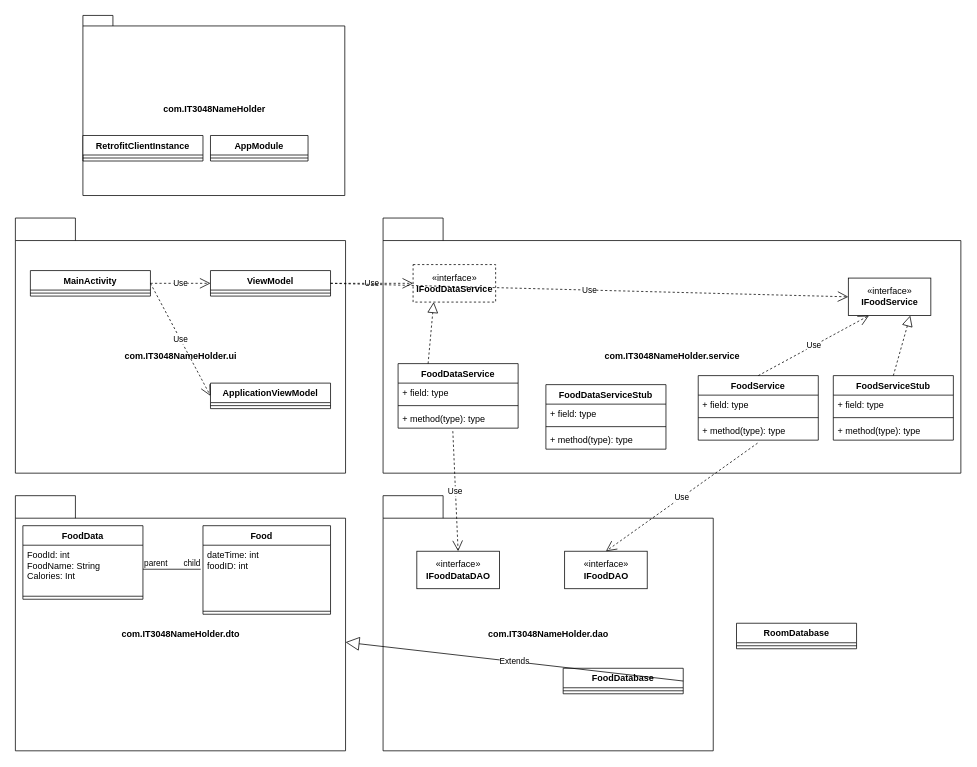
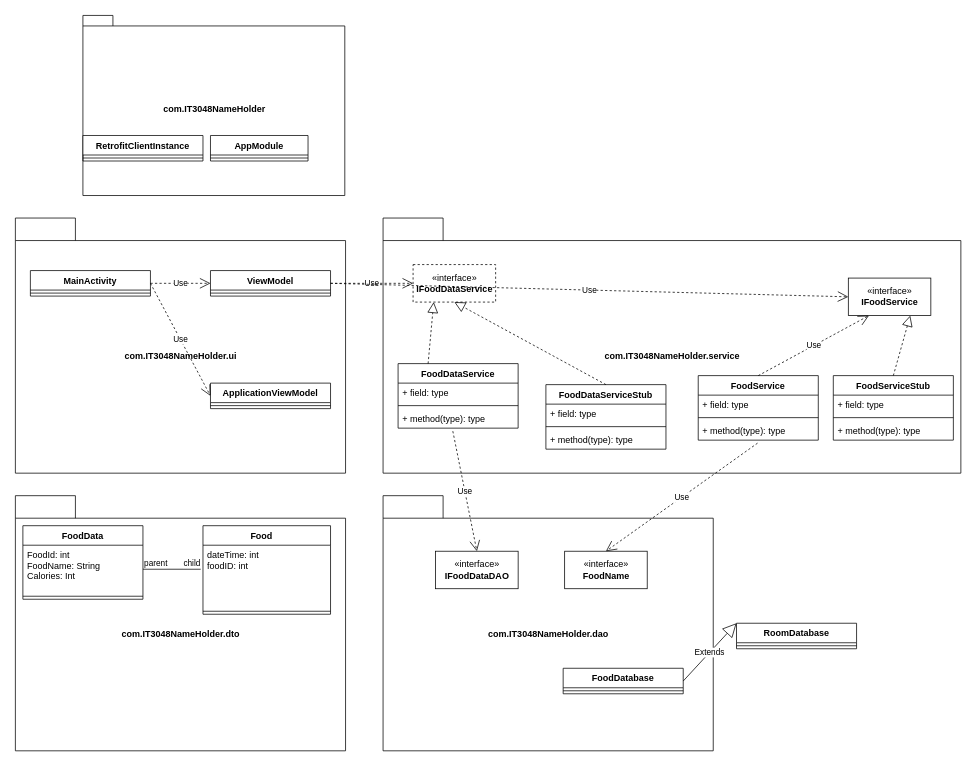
none -> (535, 346)
(458, 570) -> (477, 570)
(606, 570) -> (606, 570)
(464, 655) -> (706, 656)
